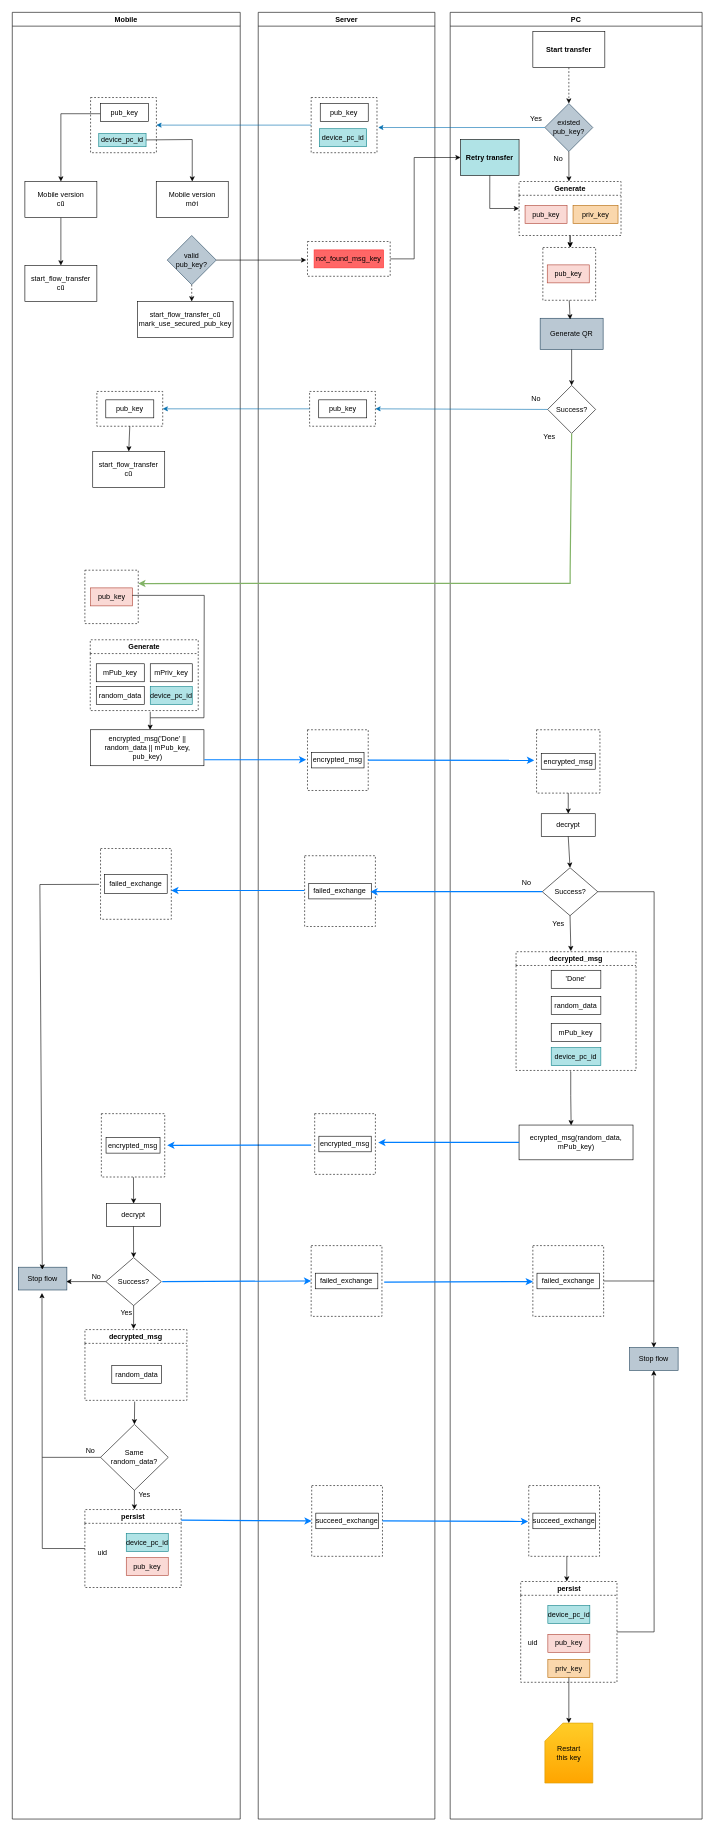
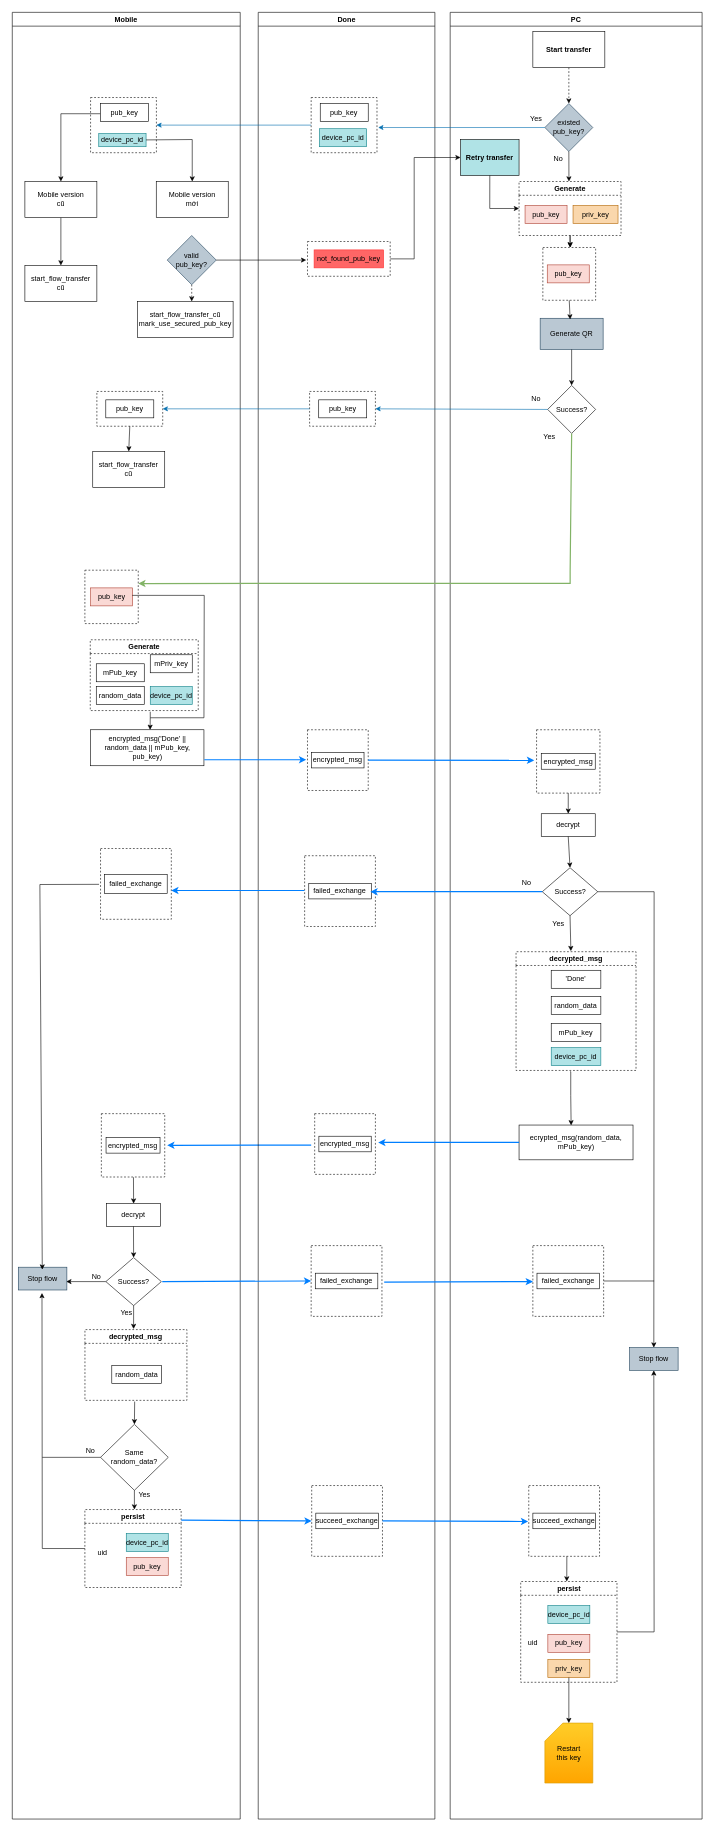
(347, 20) -> (347, 20)
(349, 259) -> (349, 259)
(171, 673) -> (171, 664)
